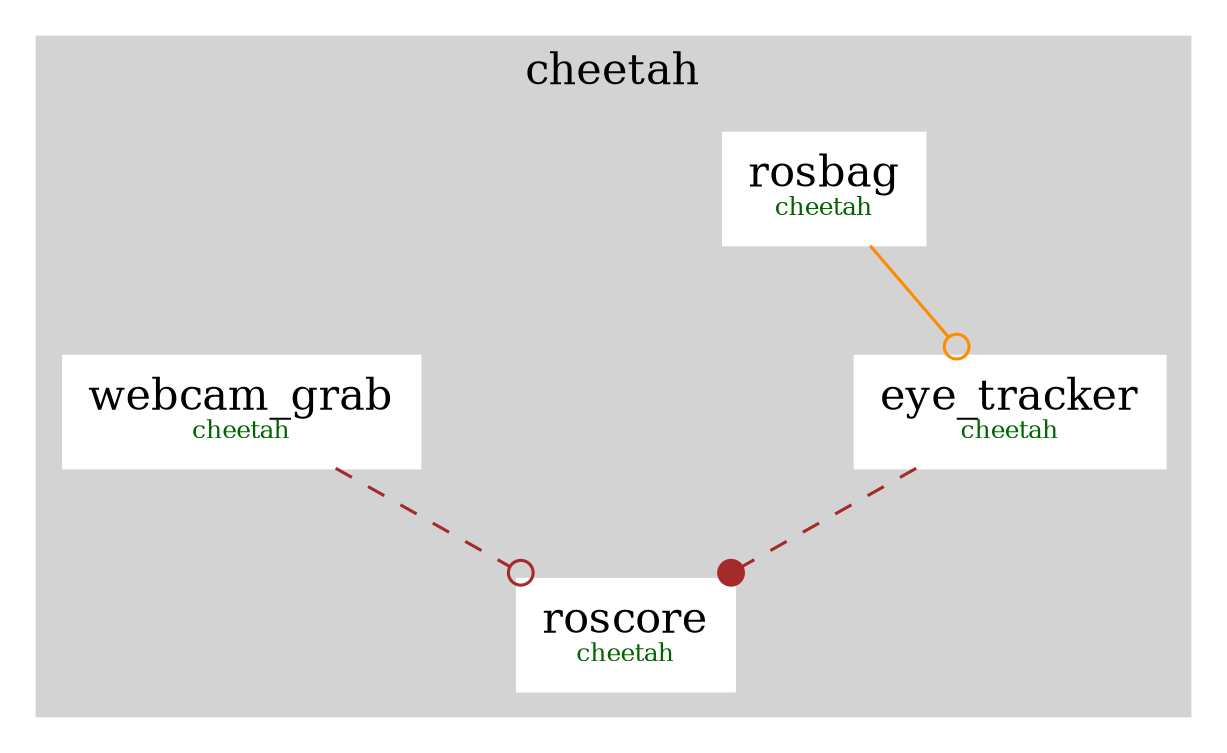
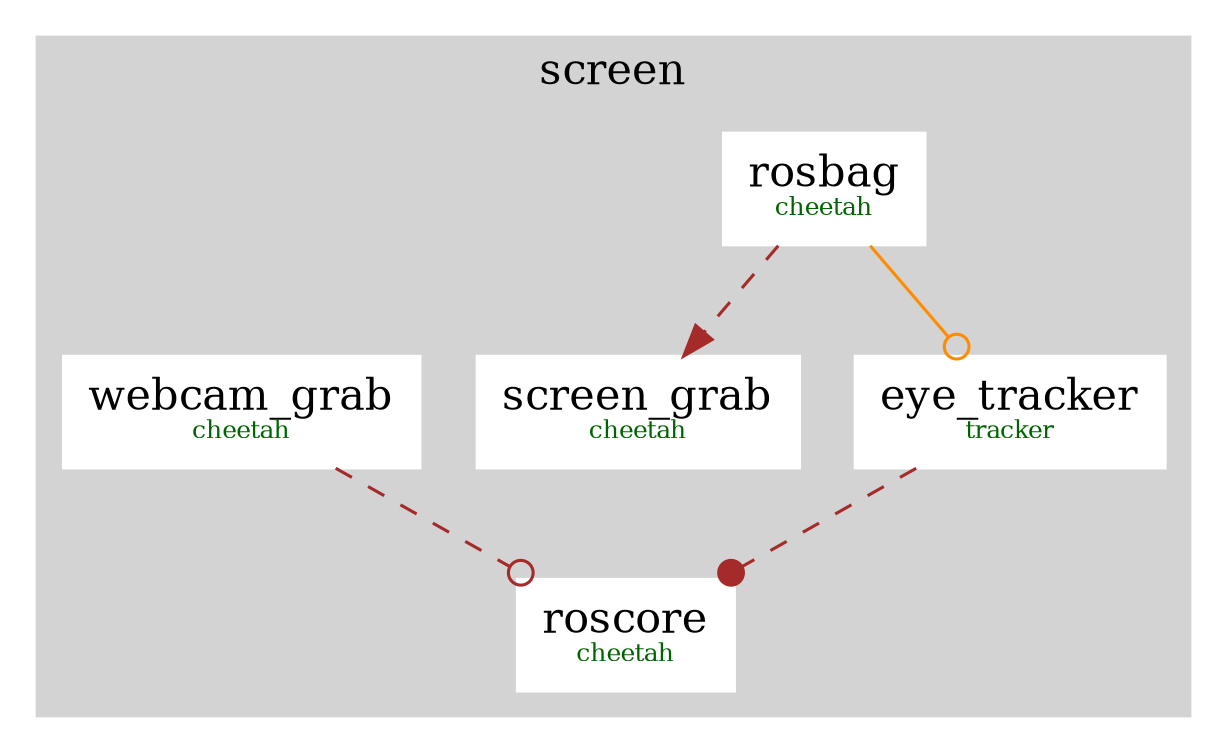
(614, 73) -> (614, 73)
none -> (638, 412)
(1010, 431) -> (1010, 431)
